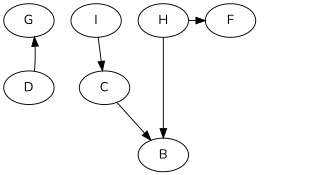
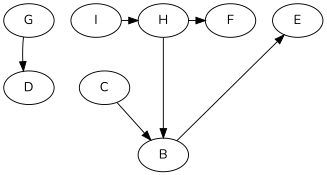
none -> (298, 21)
(100, 49) -> (125, 21)
(35, 59) -> (23, 49)
